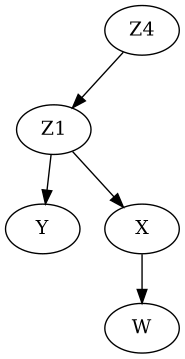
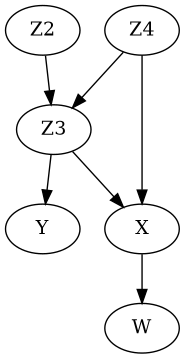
none -> (43, 30)
none -> (142, 123)
(54, 130) -> (54, 130)
